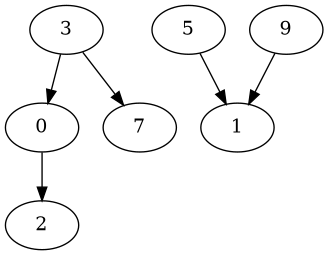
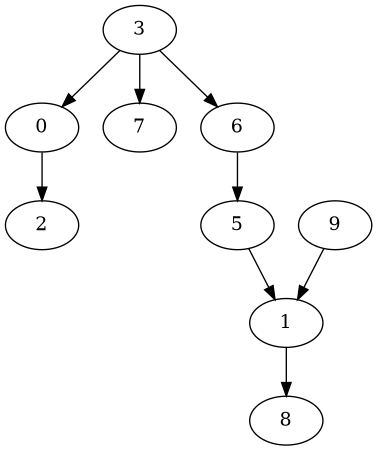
none -> (237, 128)
none -> (286, 421)
